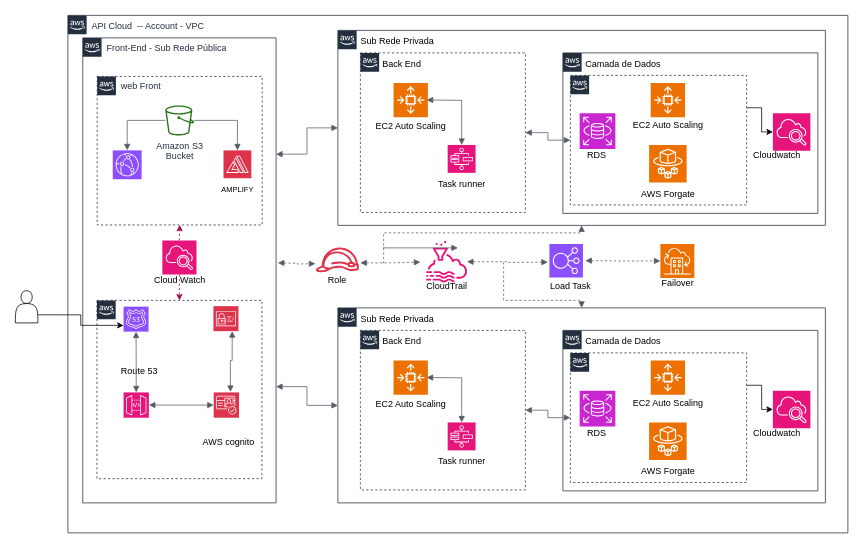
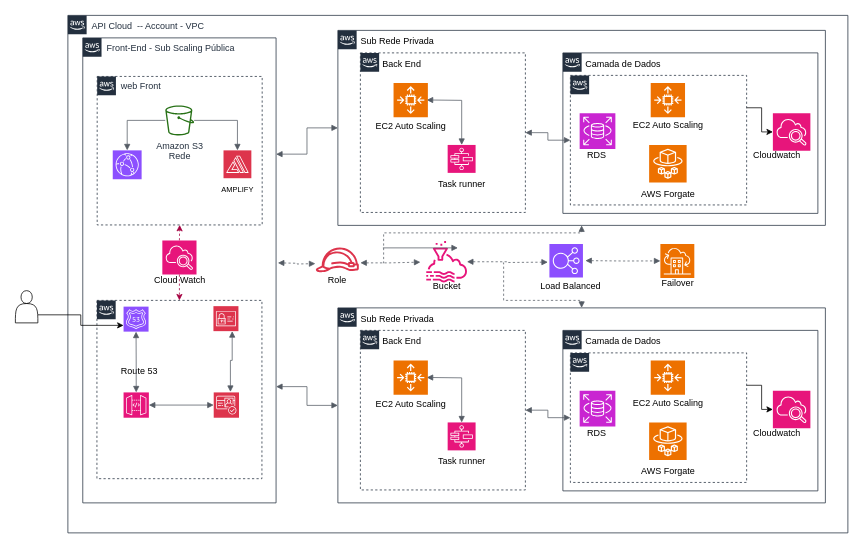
(170, 49) -> (176, 49)
(180, 151) -> (180, 151)
(447, 286) -> (447, 286)
(571, 286) -> (571, 286)
(228, 442) -> none
